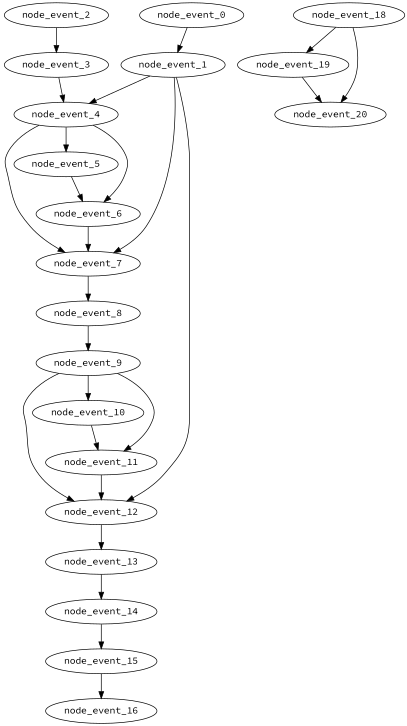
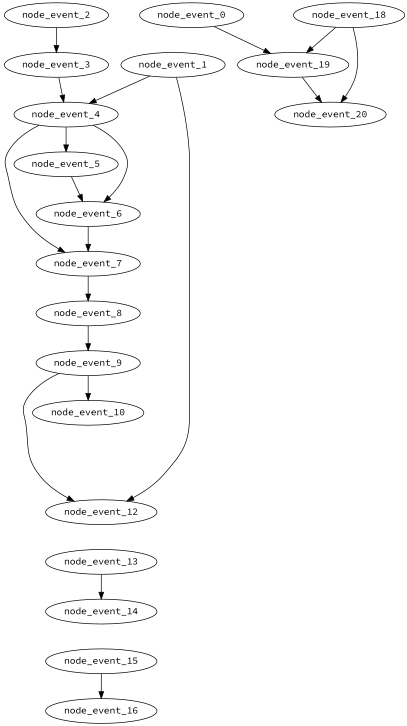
(184, 37) -> (239, 38)
(168, 172) -> none
(101, 462) -> none
(101, 534) -> none
(101, 633) -> none
